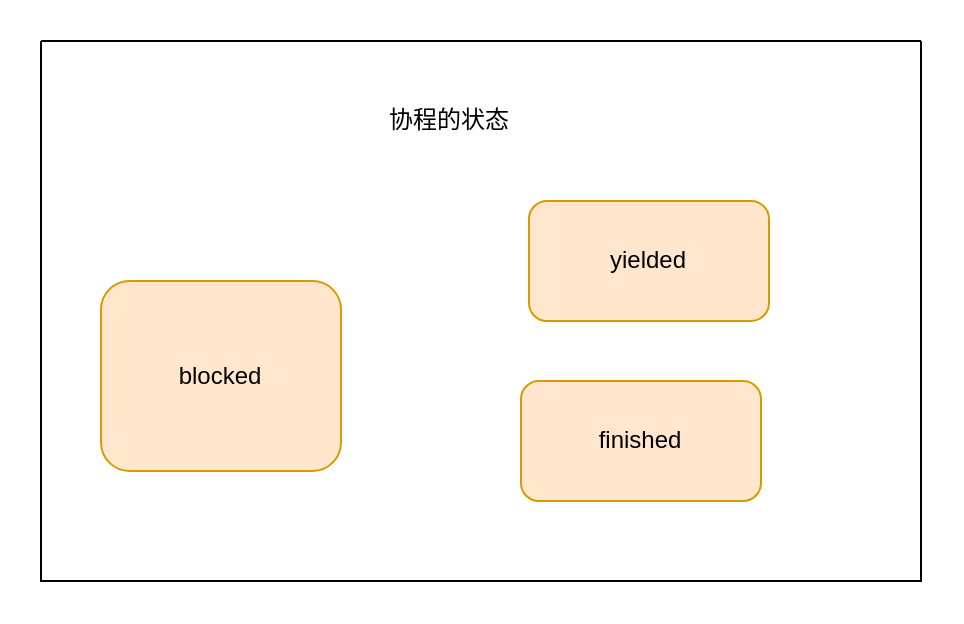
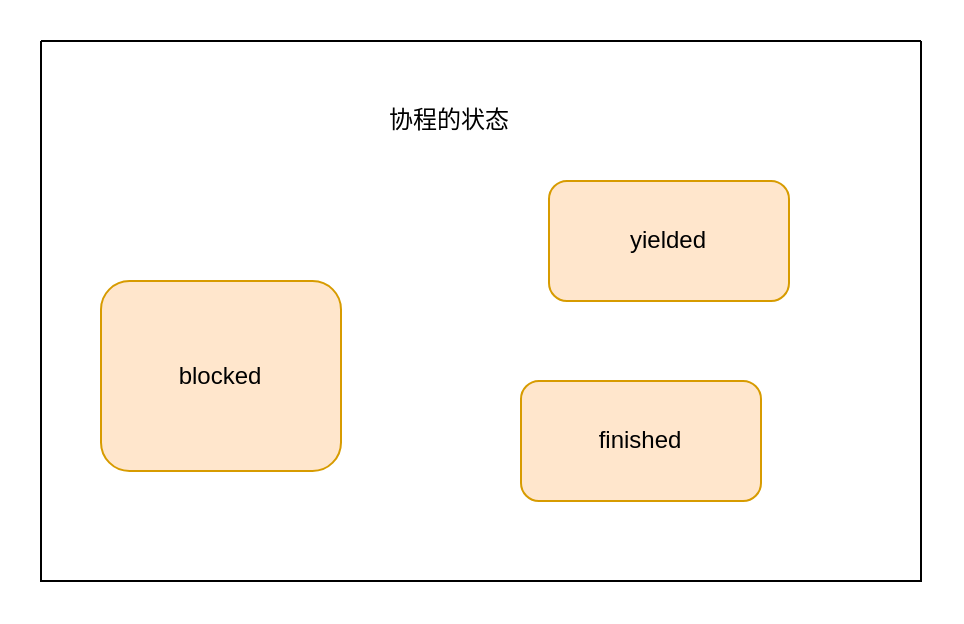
(649, 261) -> (669, 241)
